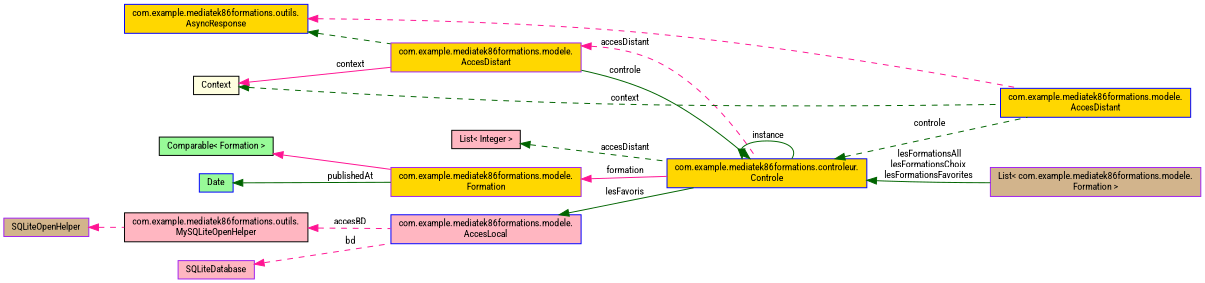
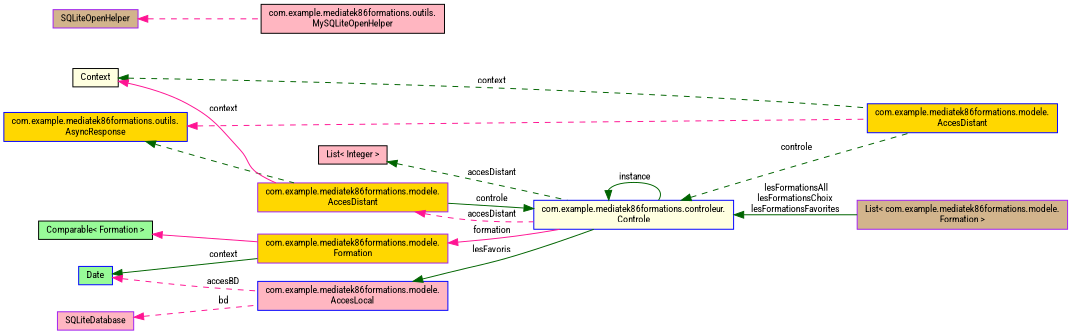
(767, 173) -> (634, 215)
(349, 177) -> (222, 255)
(354, 228) -> (190, 286)
